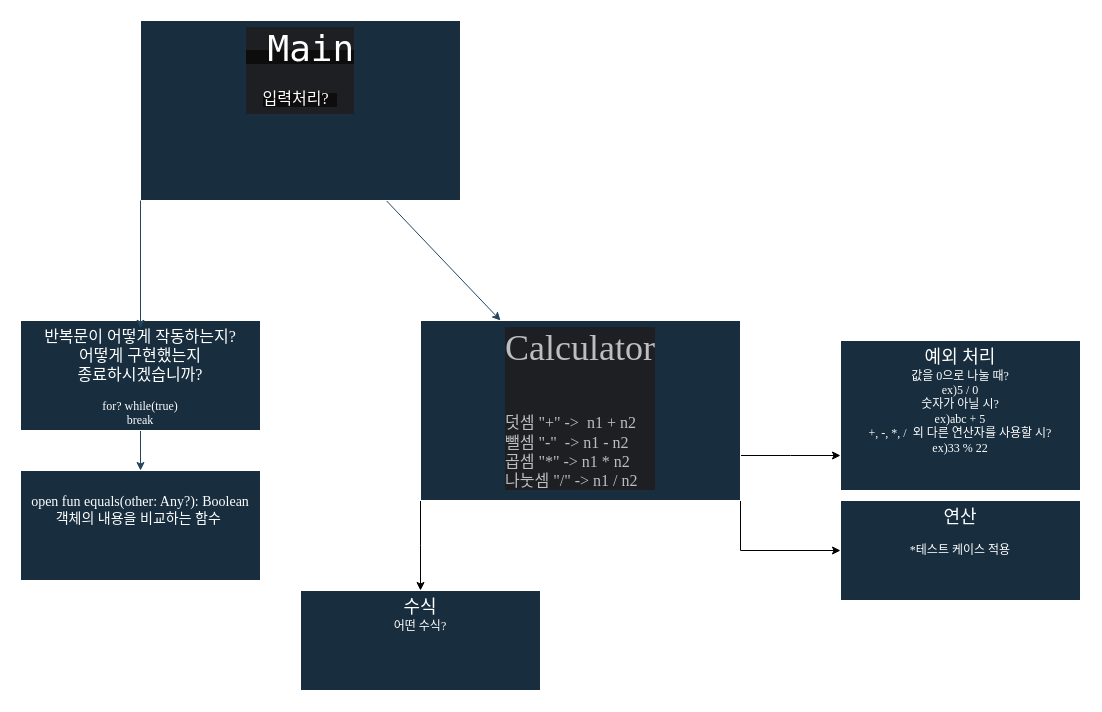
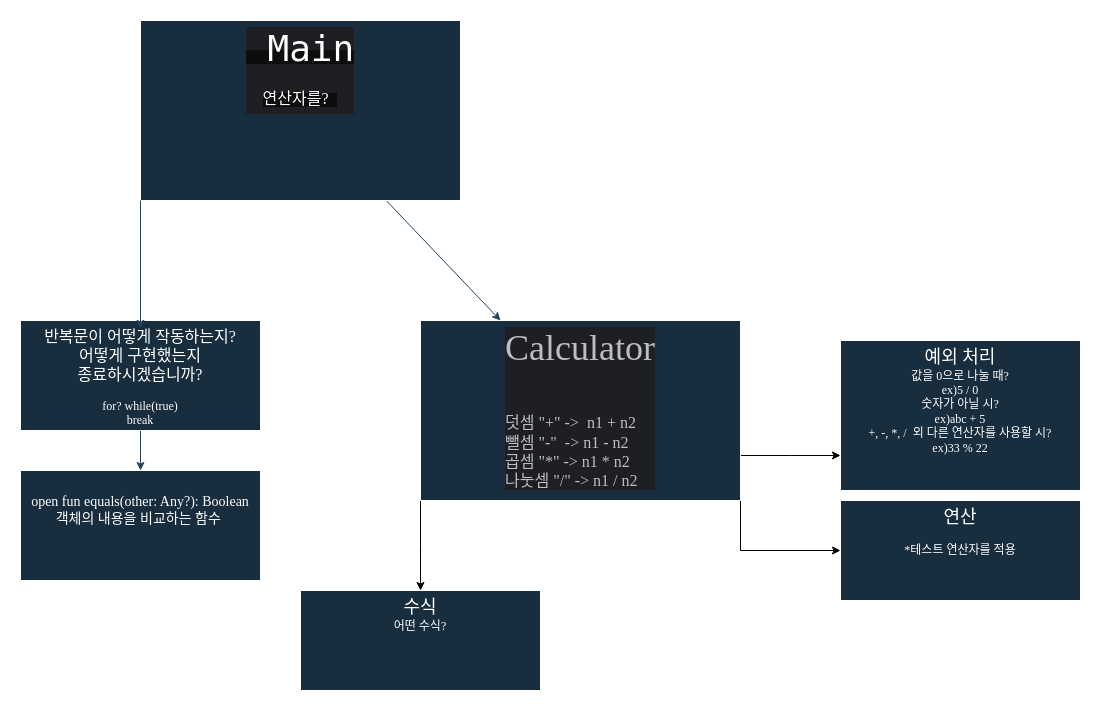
(301, 42) -> (301, 42)
(961, 522) -> (961, 522)
